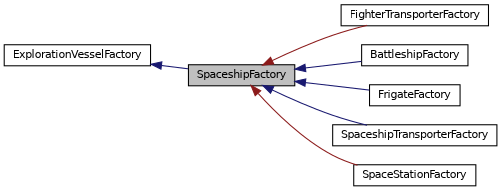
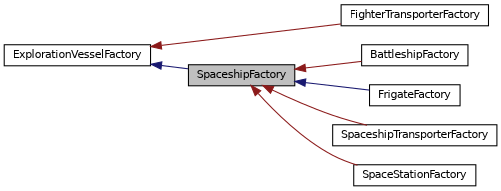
(319, 40) -> (251, 35)
(334, 65) -> (334, 65)
(319, 110) -> (319, 110)
